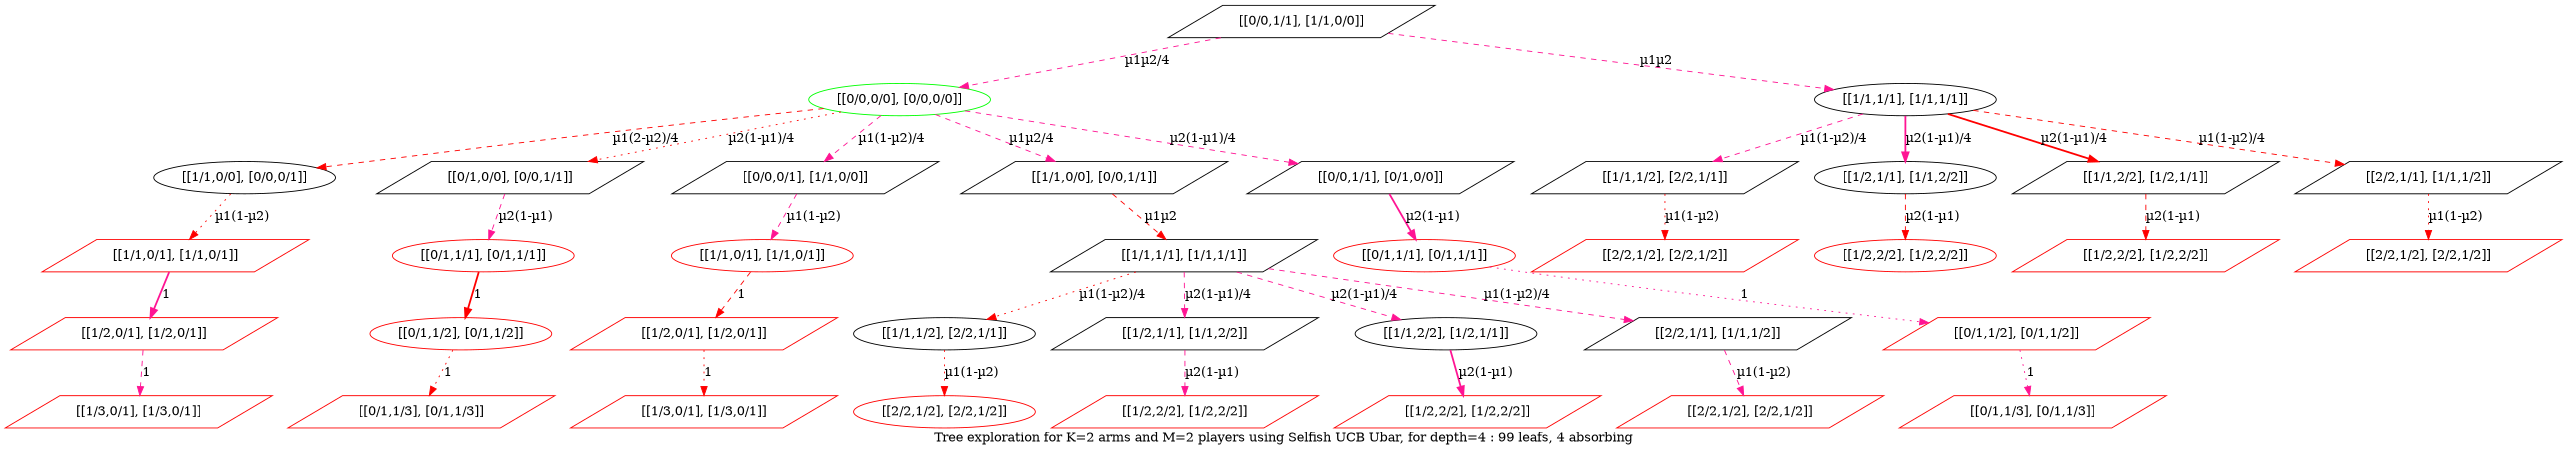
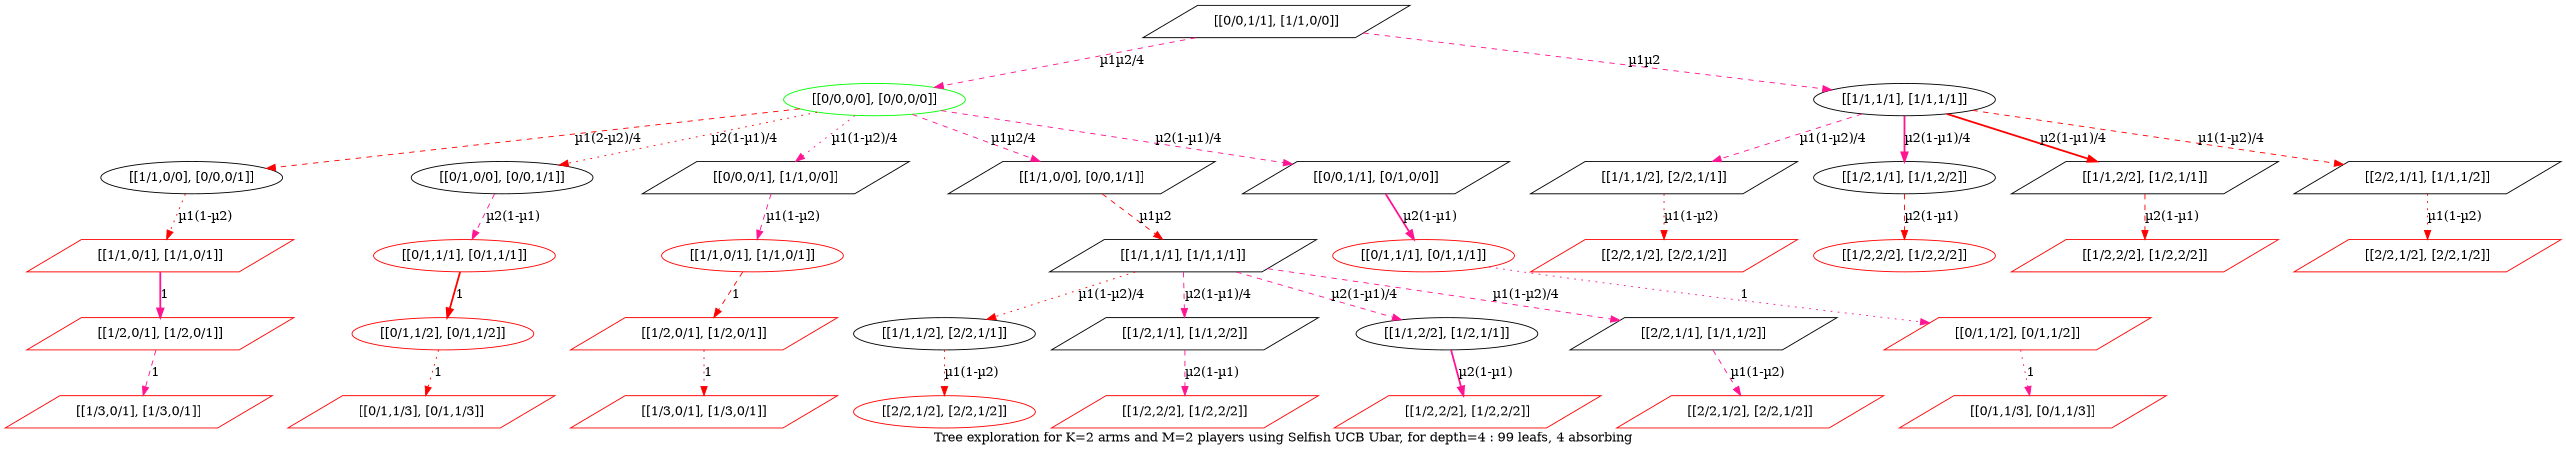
(856, 136) -> (829, 136)
(510, 178) -> (502, 178)
